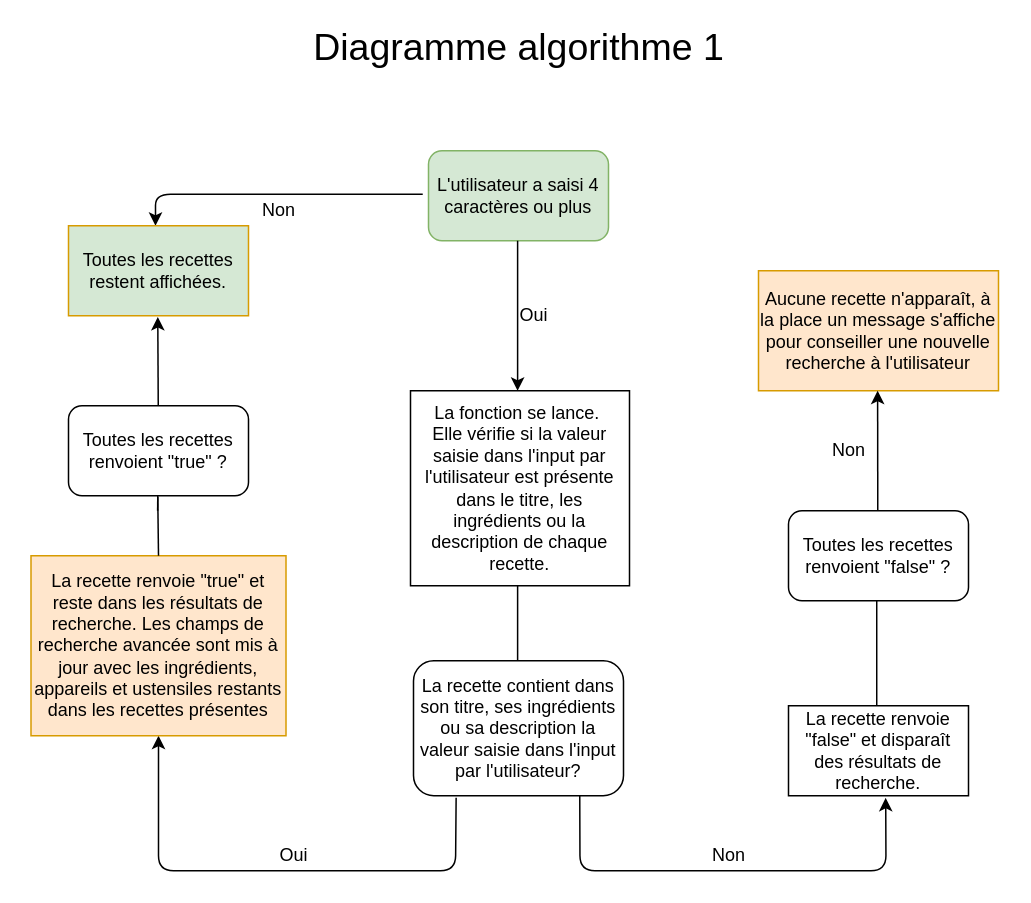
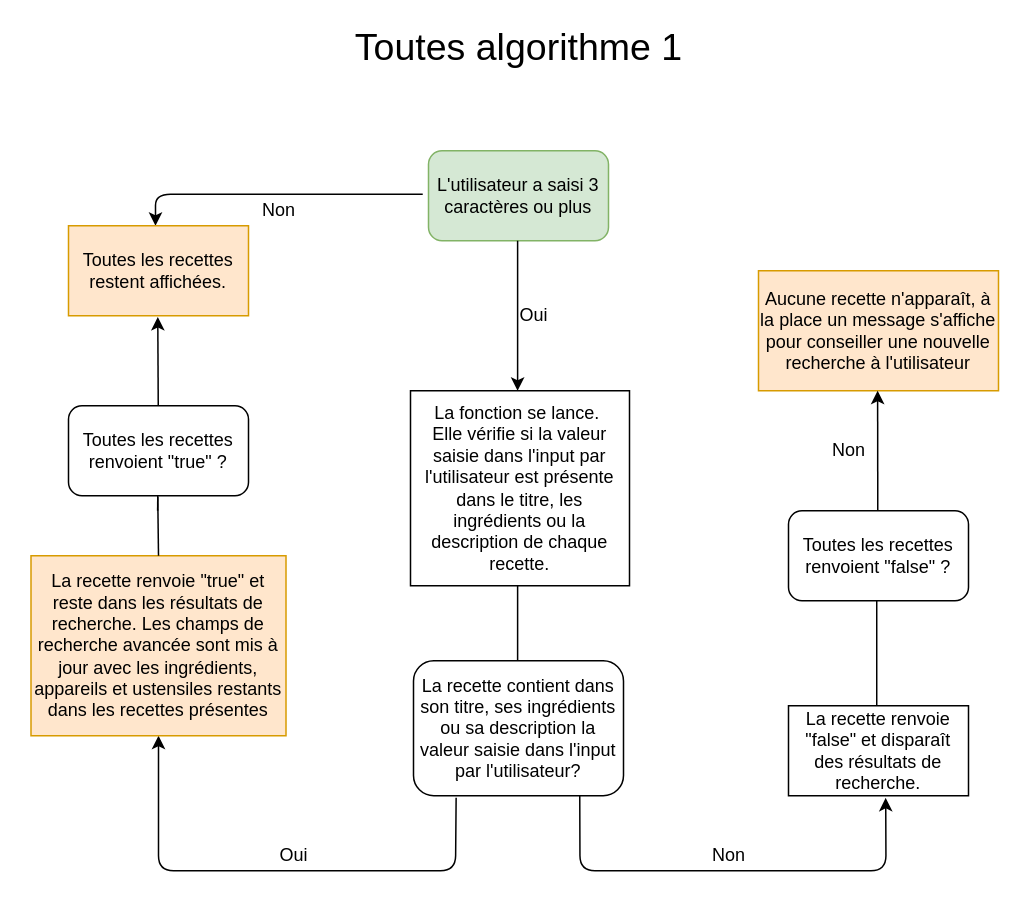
(519, 46) -> (519, 46)
(518, 196) -> (518, 196)
(158, 271) -> (158, 271)
